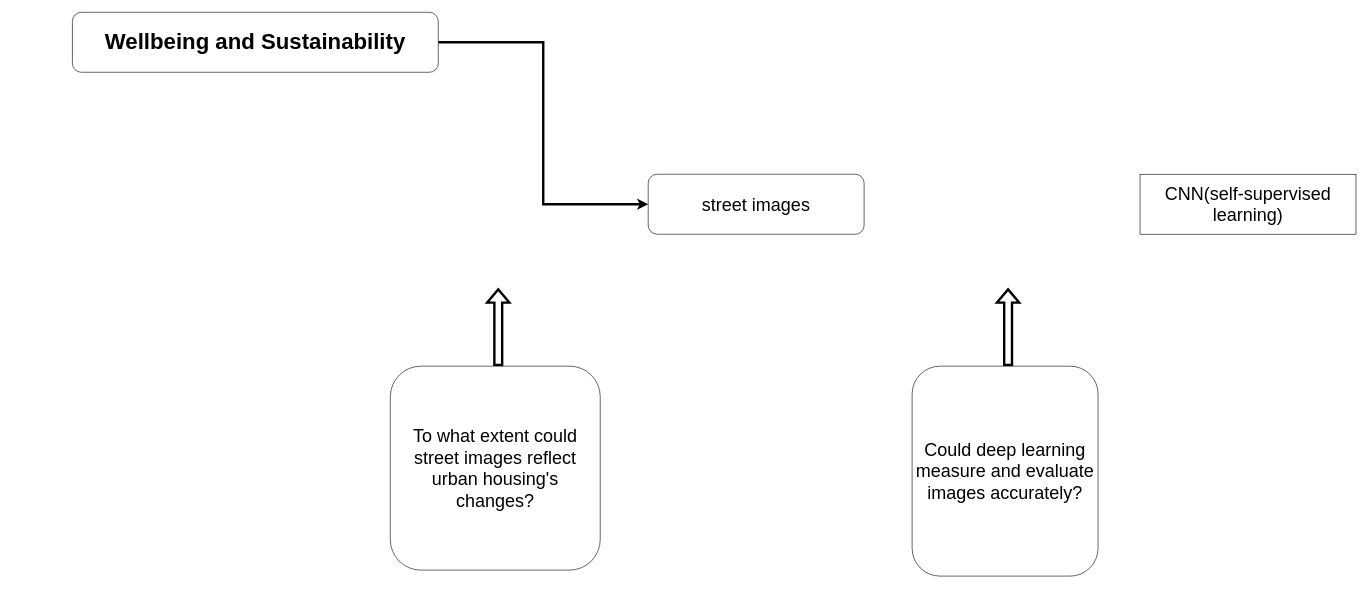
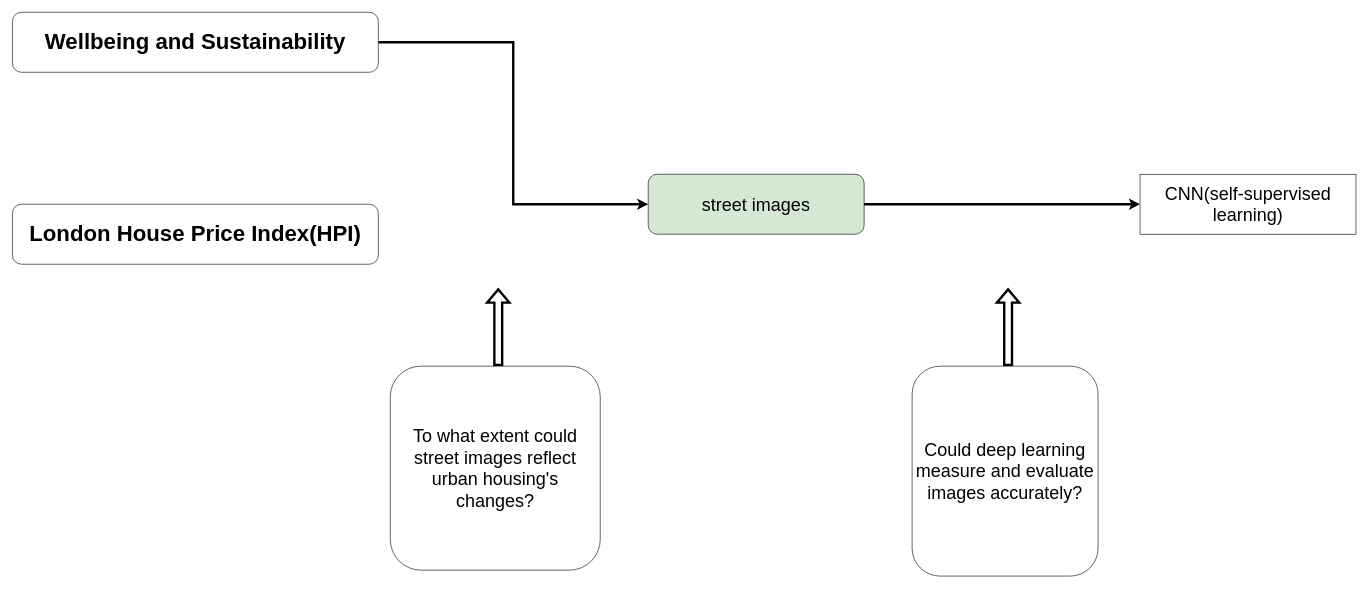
(255, 42) -> (195, 42)
(756, 204) -> (756, 204)
none -> (999, 204)
none -> (195, 234)
